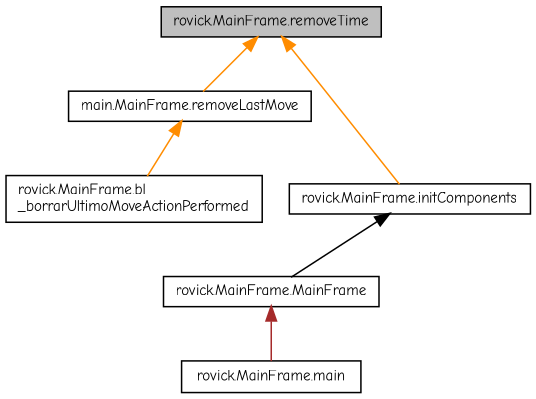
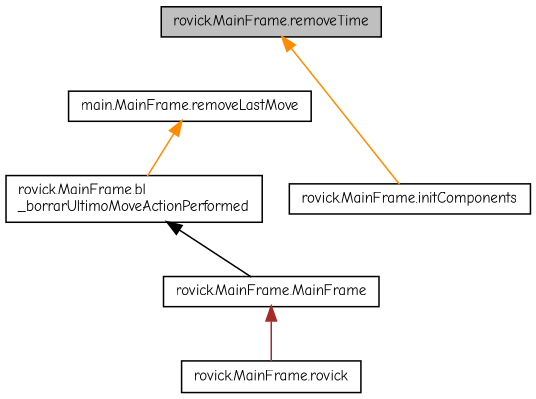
(225, 70) -> none
(334, 249) -> (215, 254)
(271, 377) -> (271, 377)
